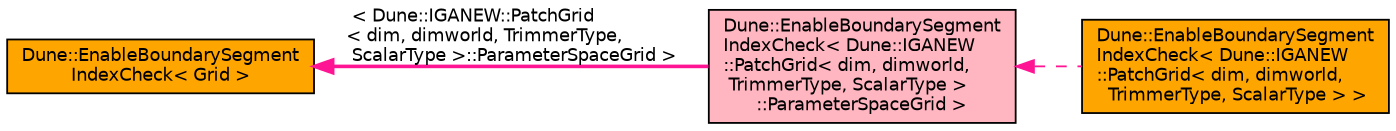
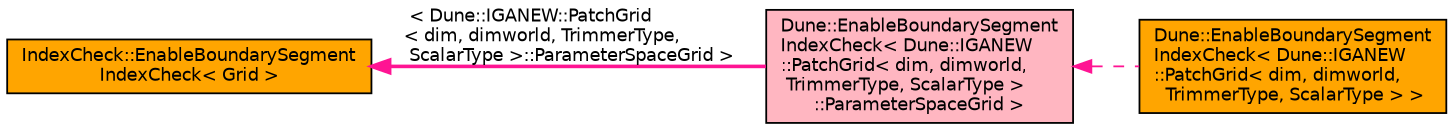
(161, 66) -> (189, 66)
